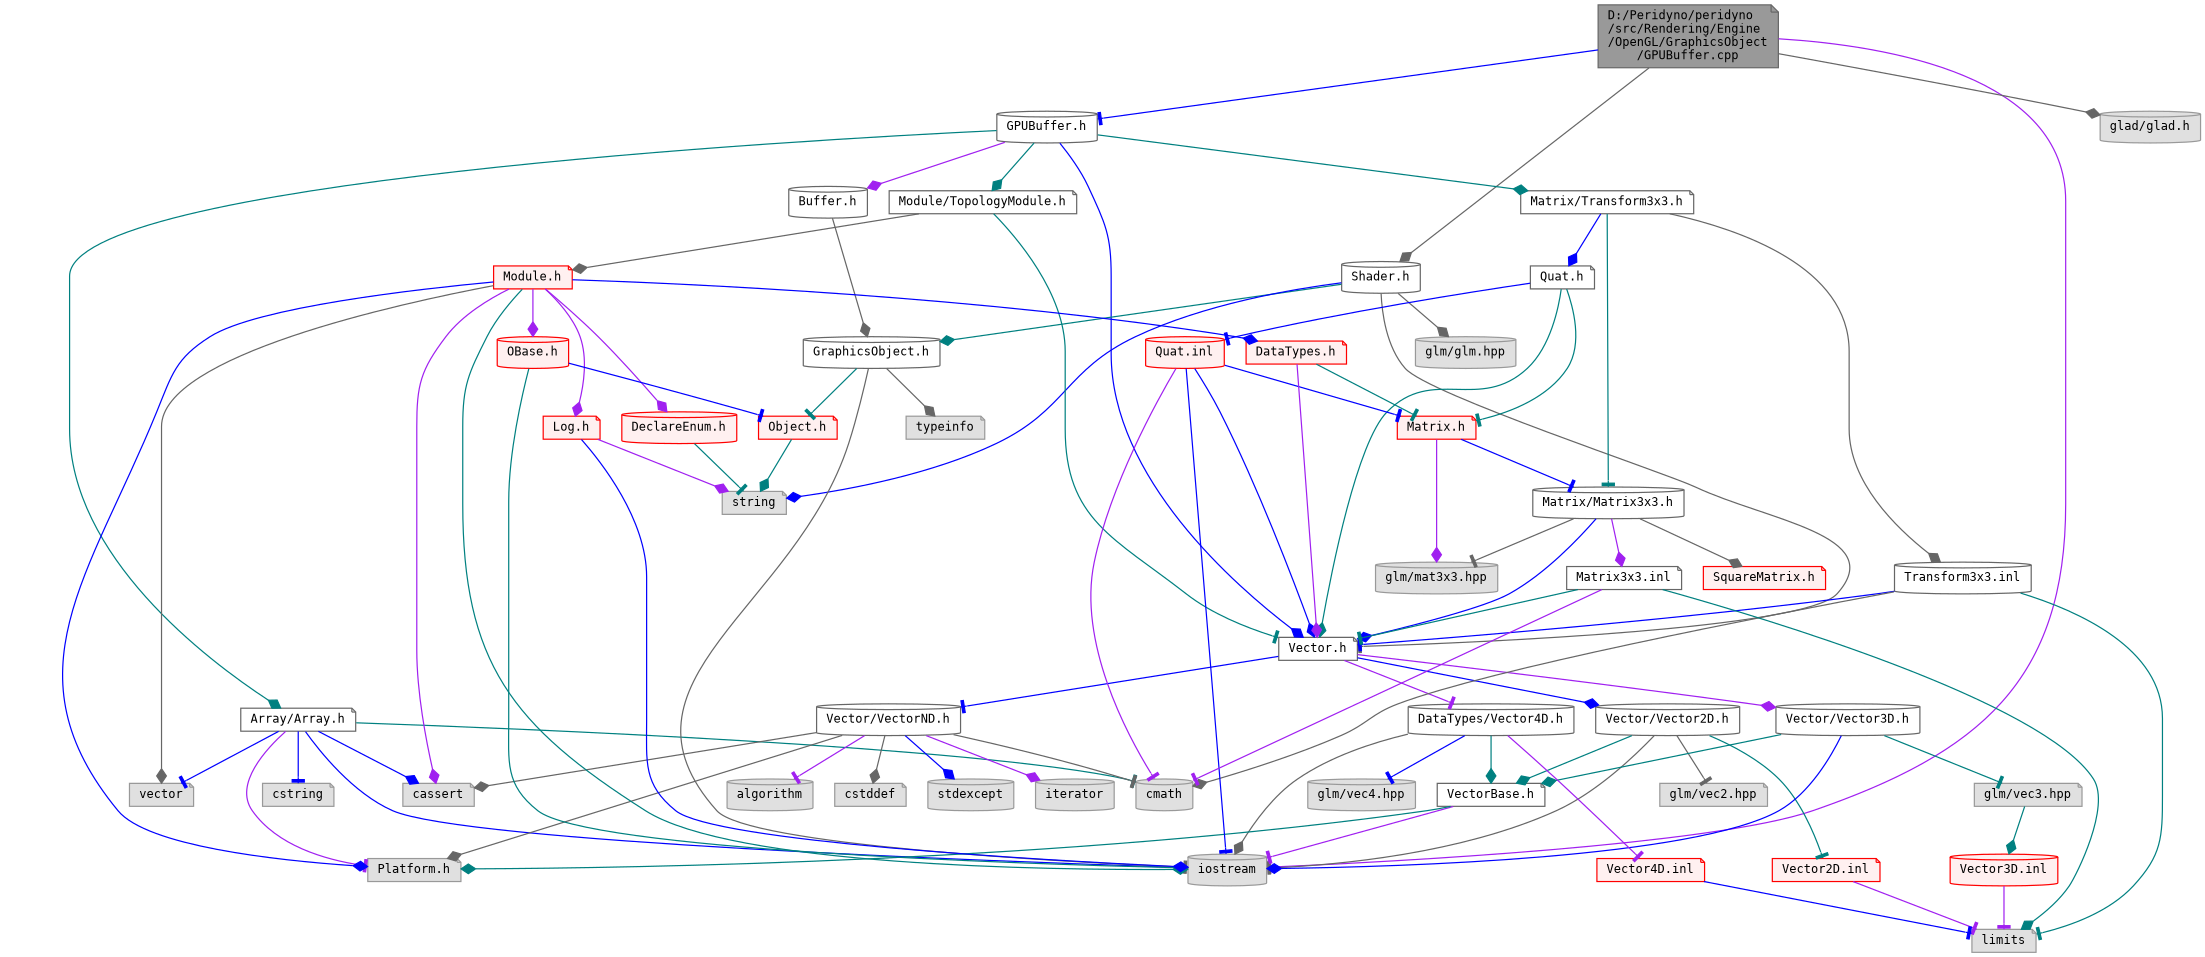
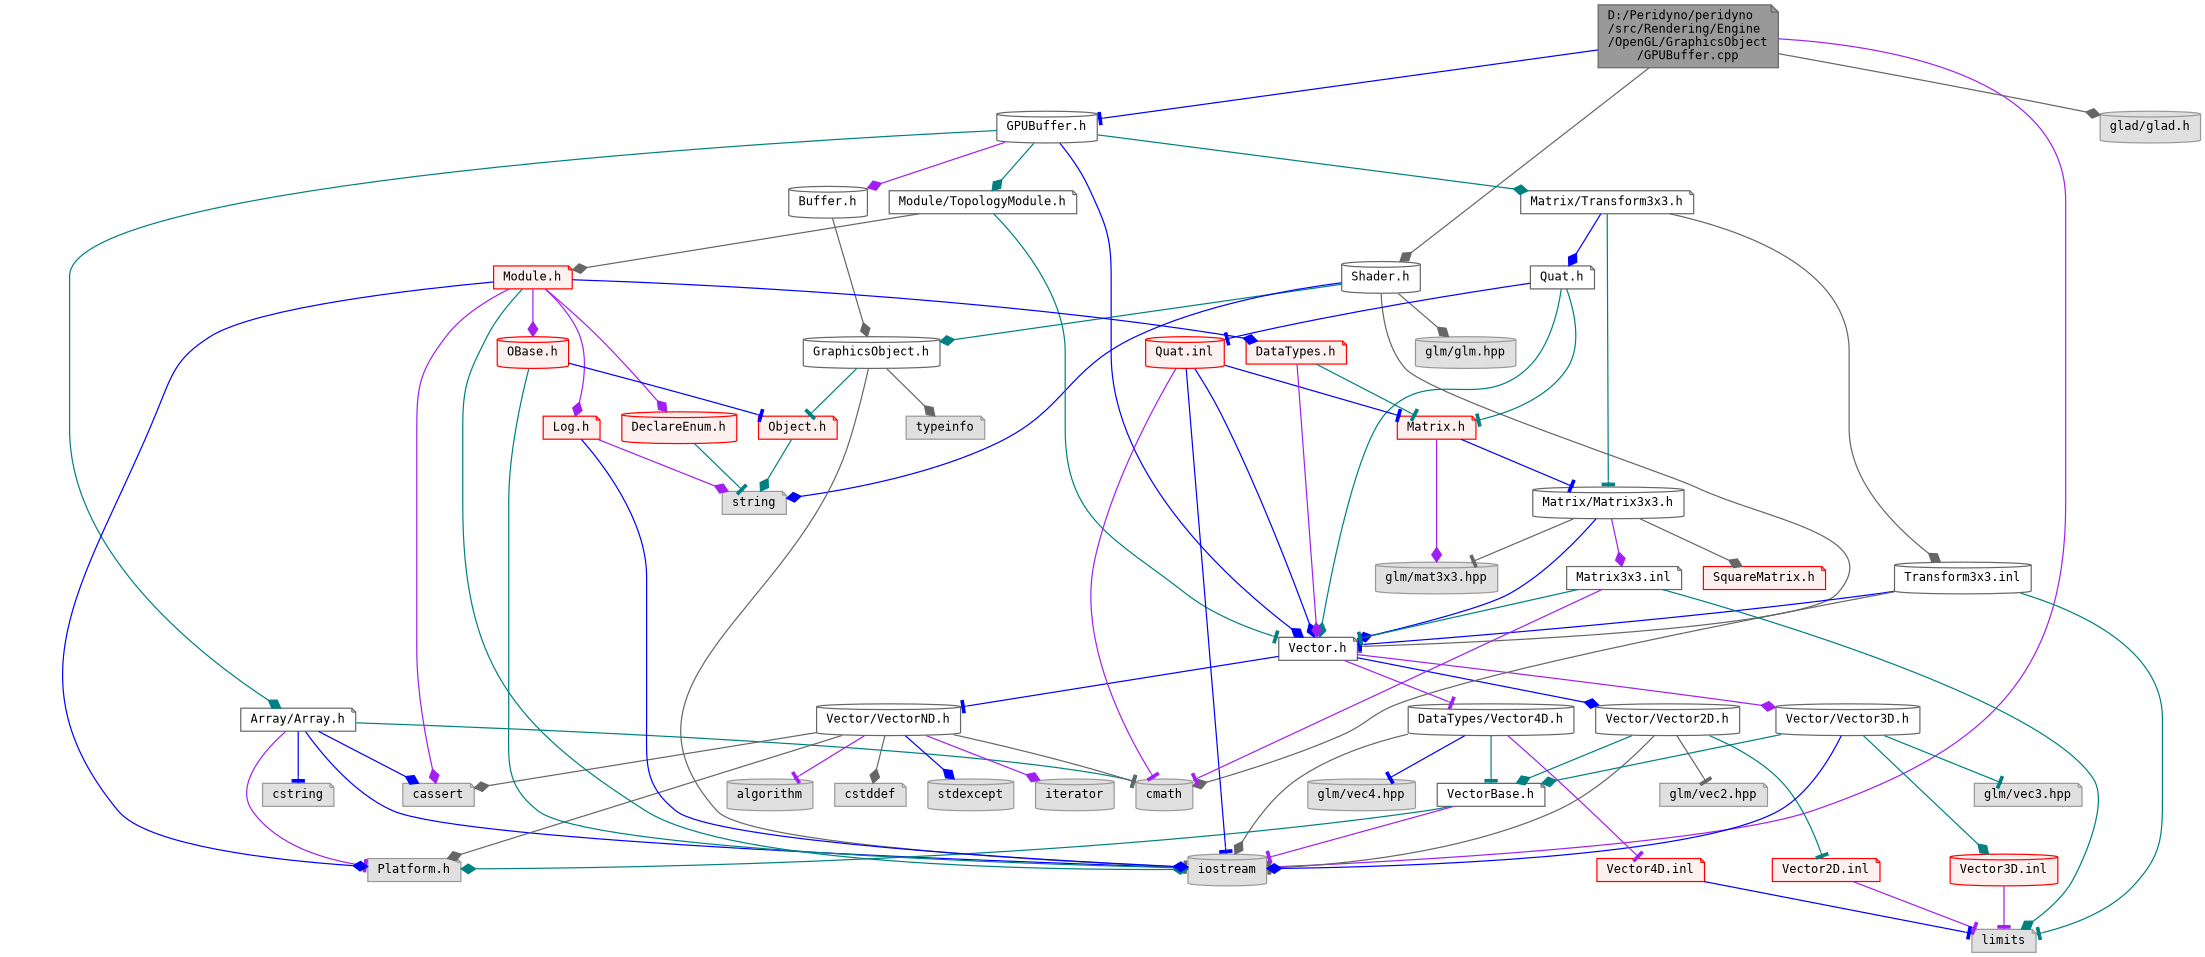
(1491, 756) -> (1491, 756)
(162, 795) -> none
(2019, 823) -> (1921, 790)
